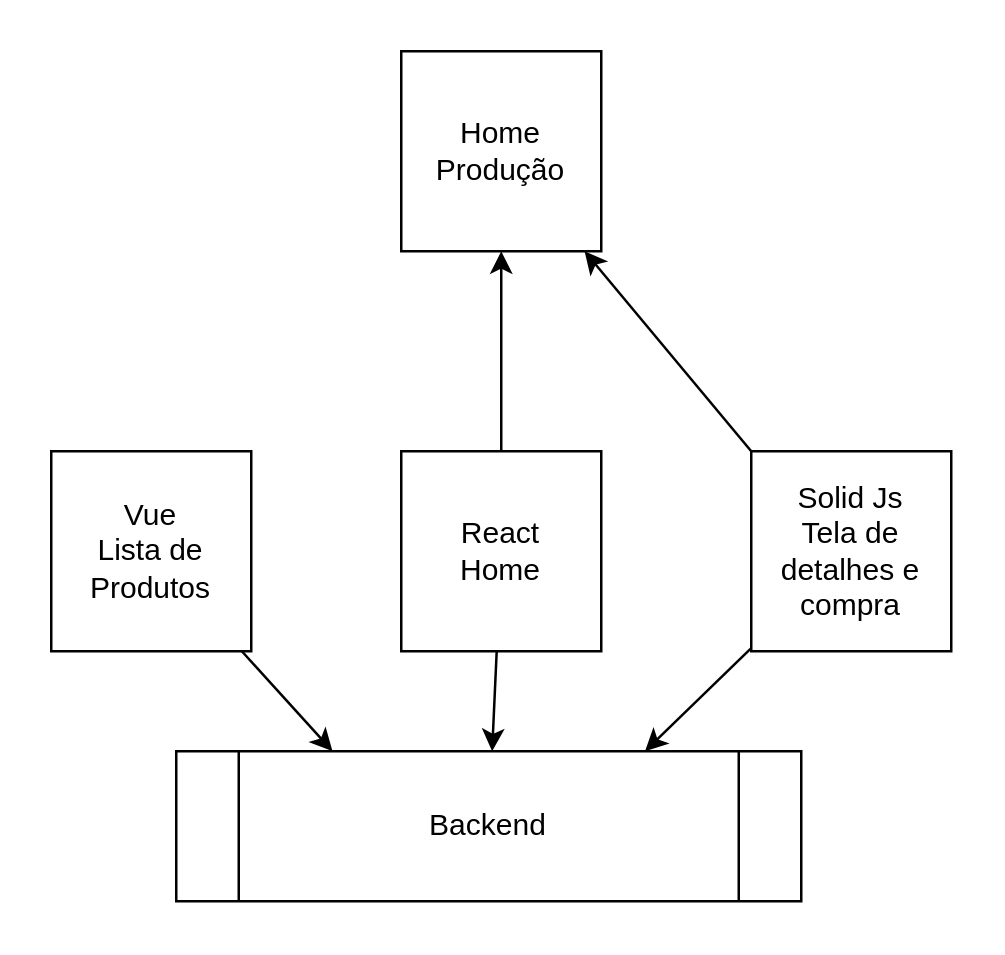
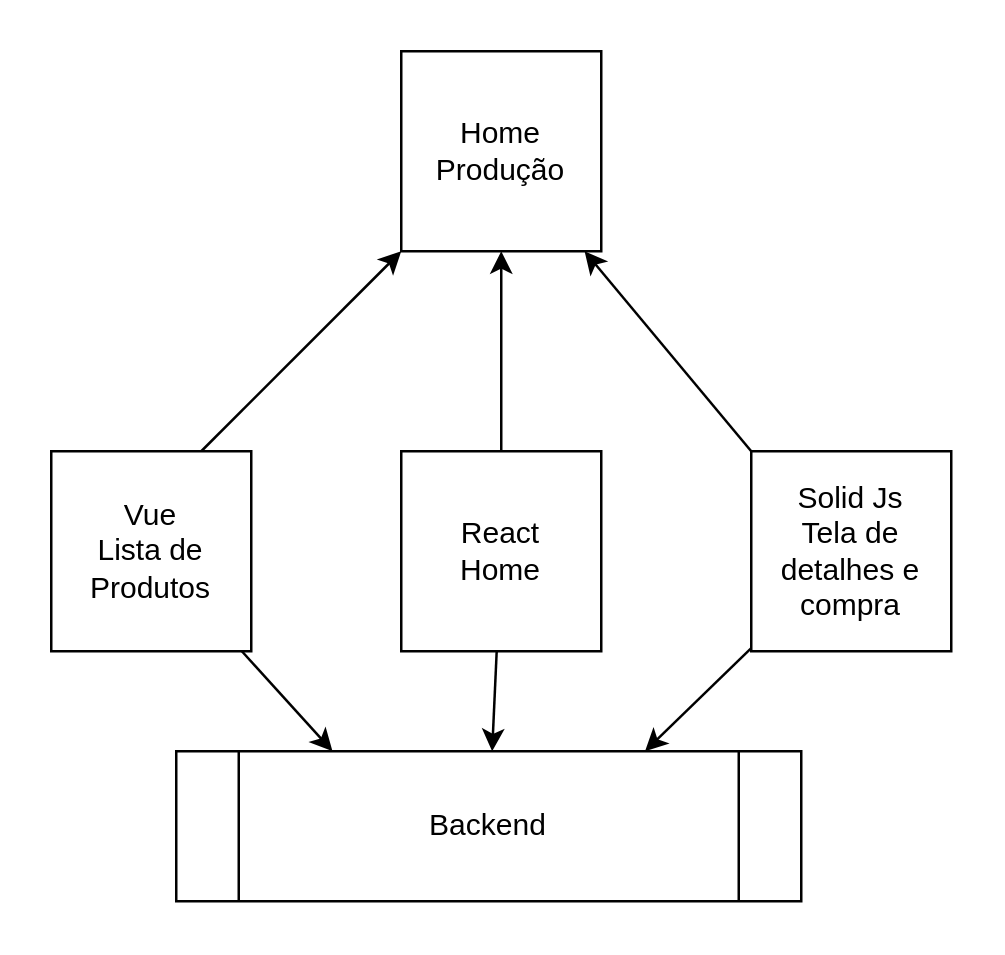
none -> (296, 357)
